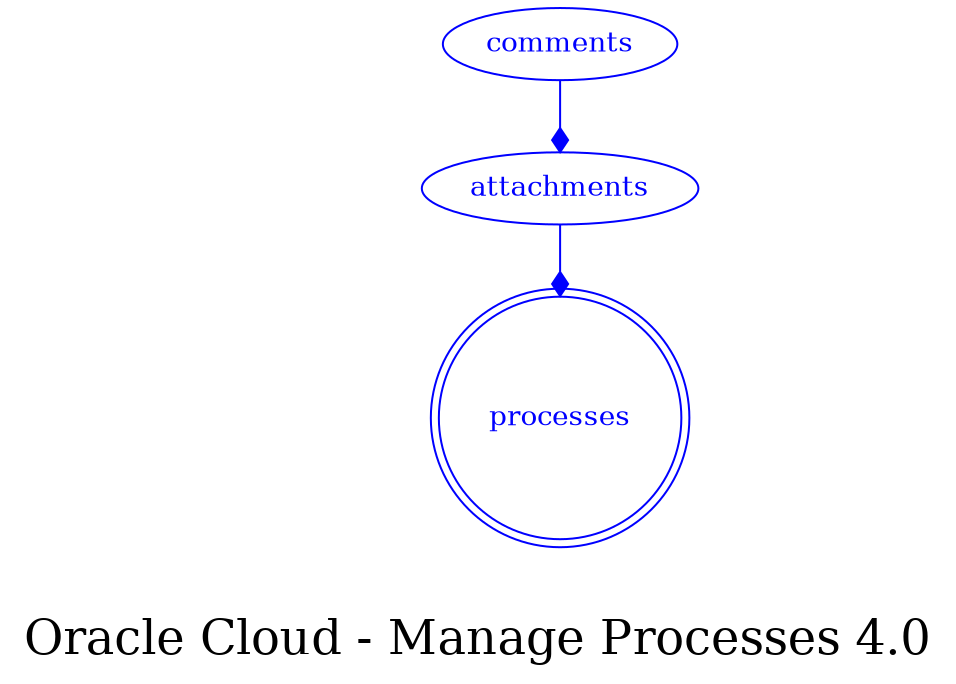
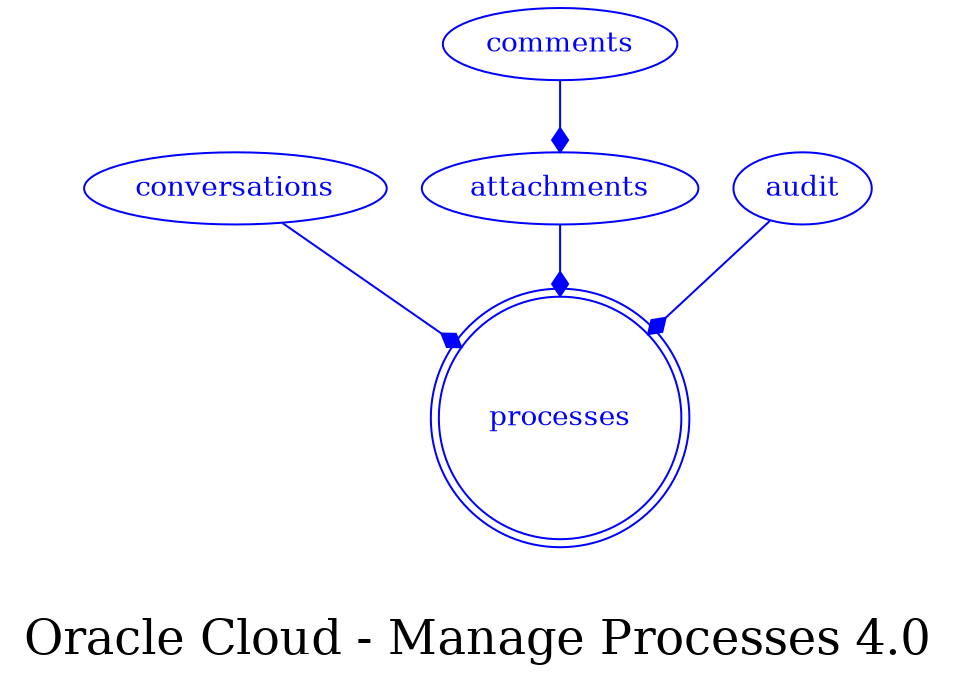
none -> (235, 188)
none -> (803, 188)
